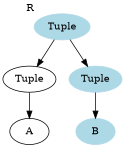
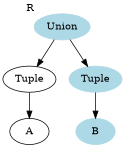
(62, 27) -> (62, 27)
